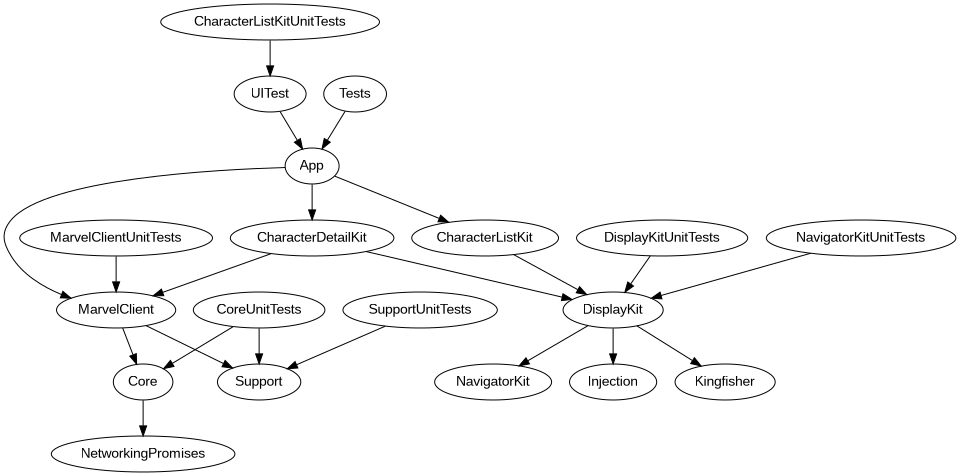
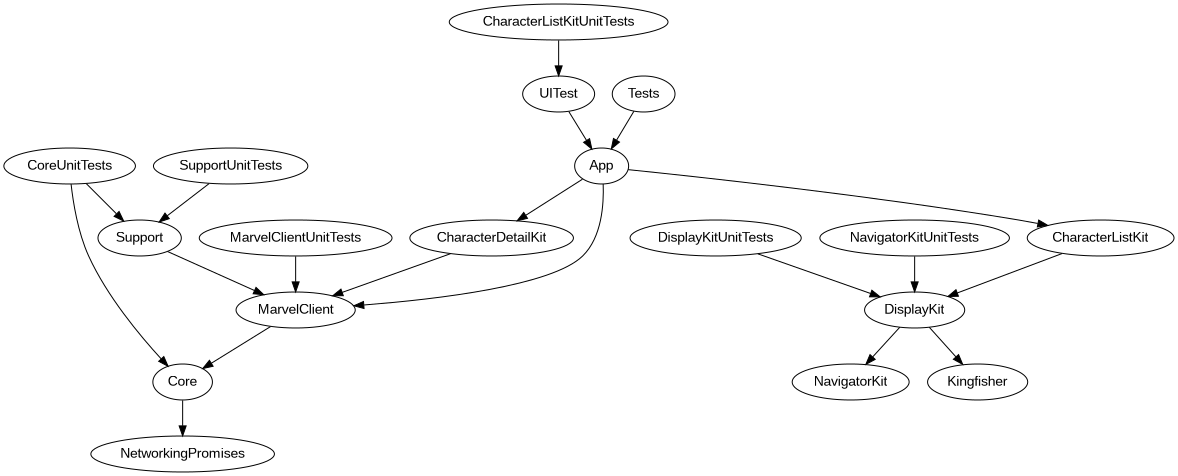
(464, 274) -> none
(185, 345) -> (211, 271)
(613, 382) -> none
